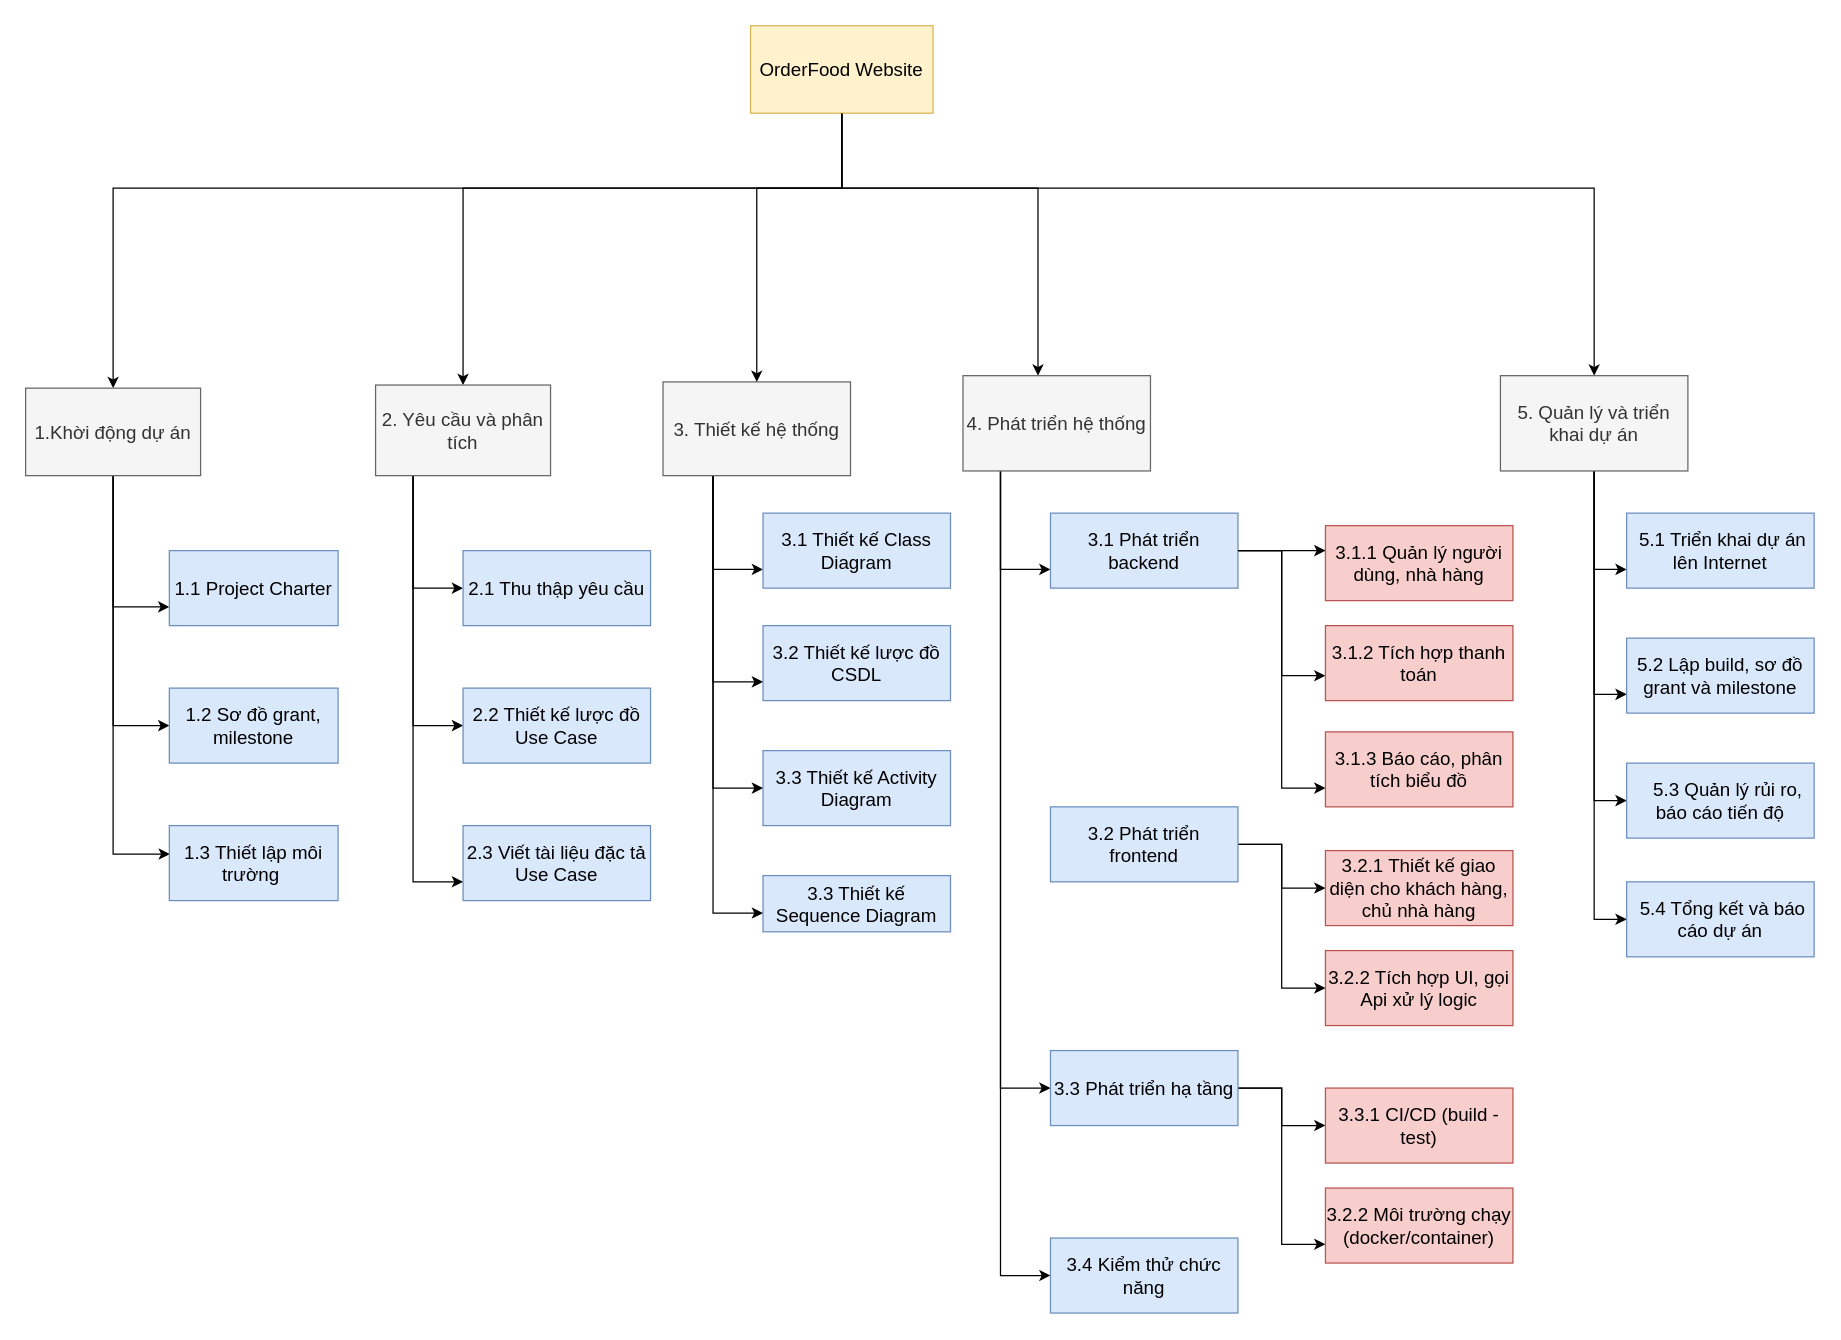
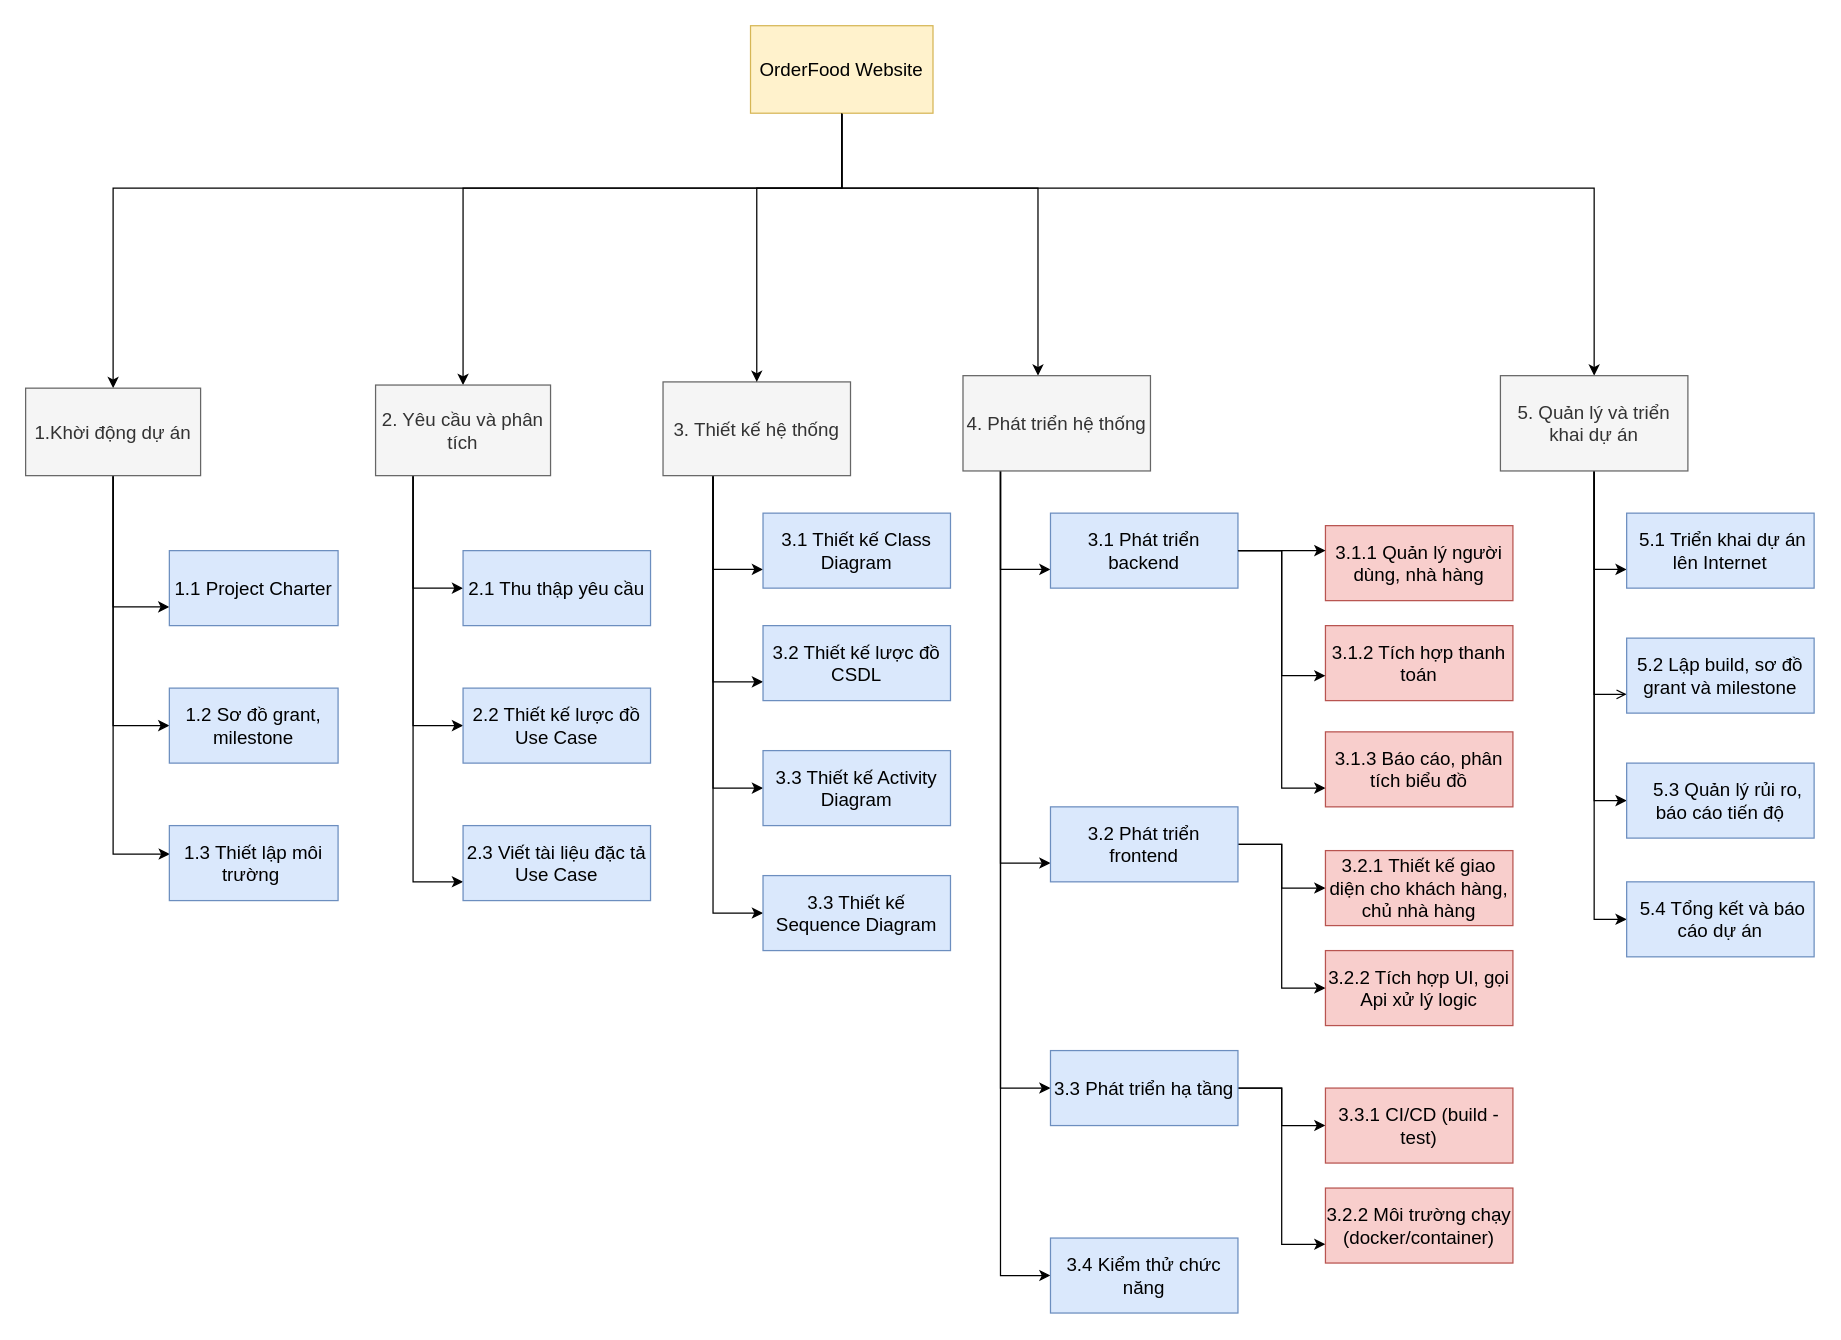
(1617, 694) -> (1619, 694)
none -> (1023, 863)
(857, 904) -> (857, 913)
